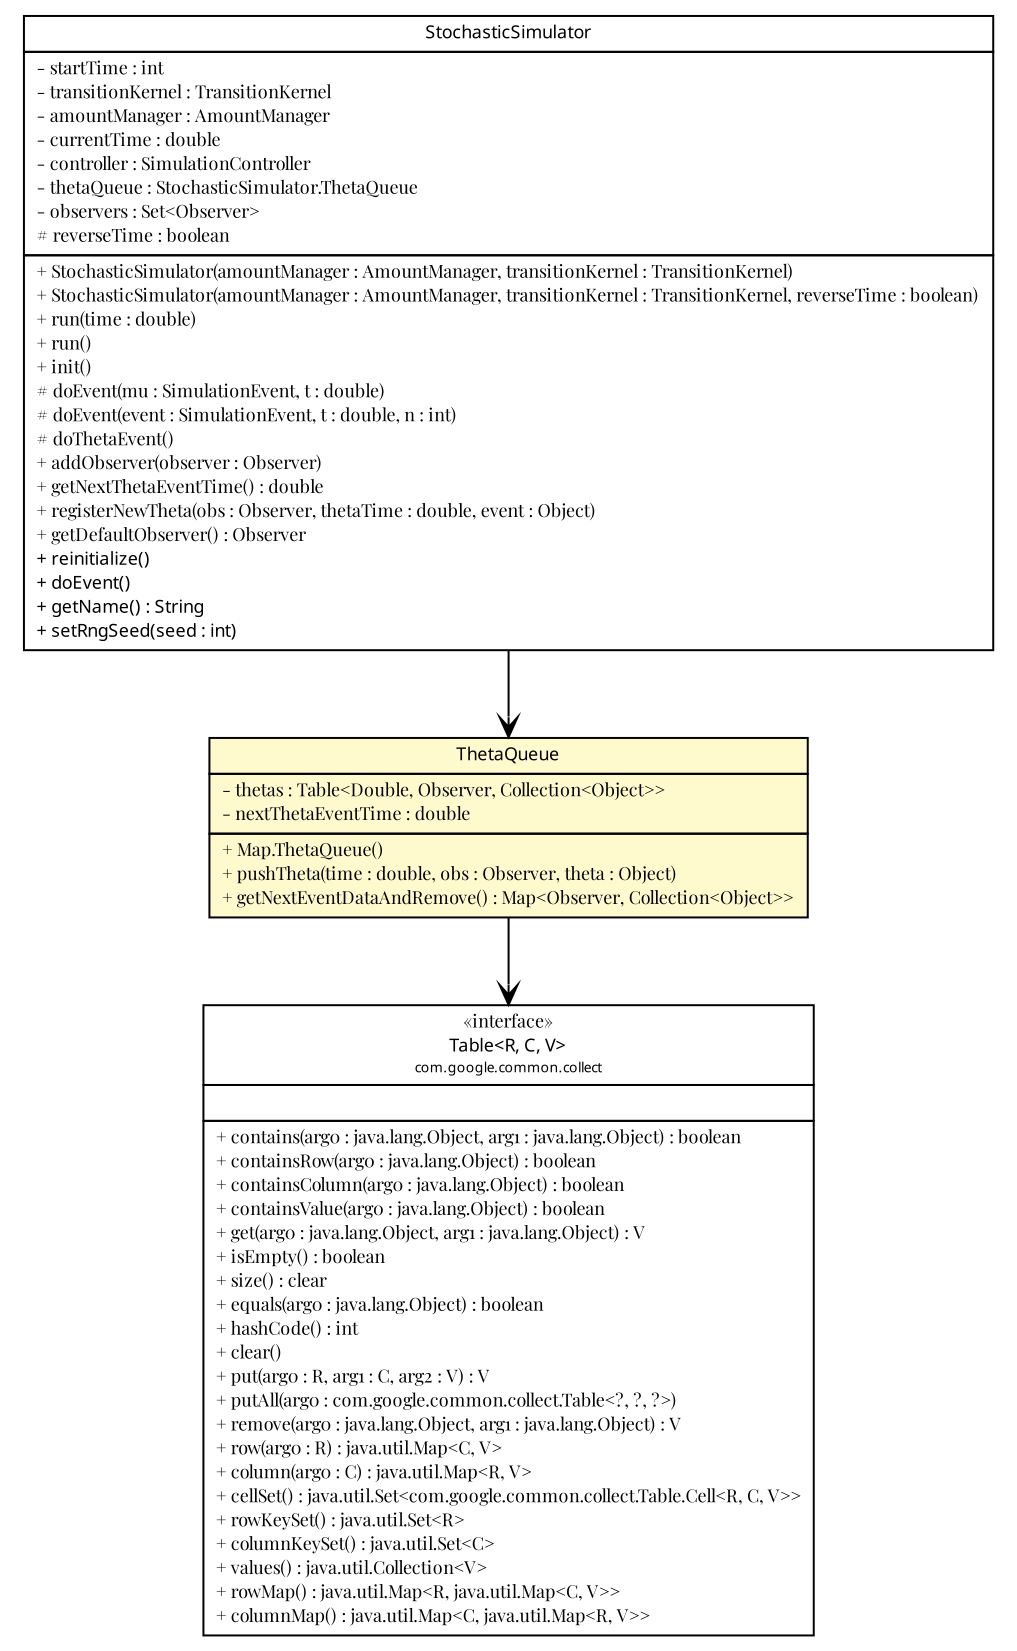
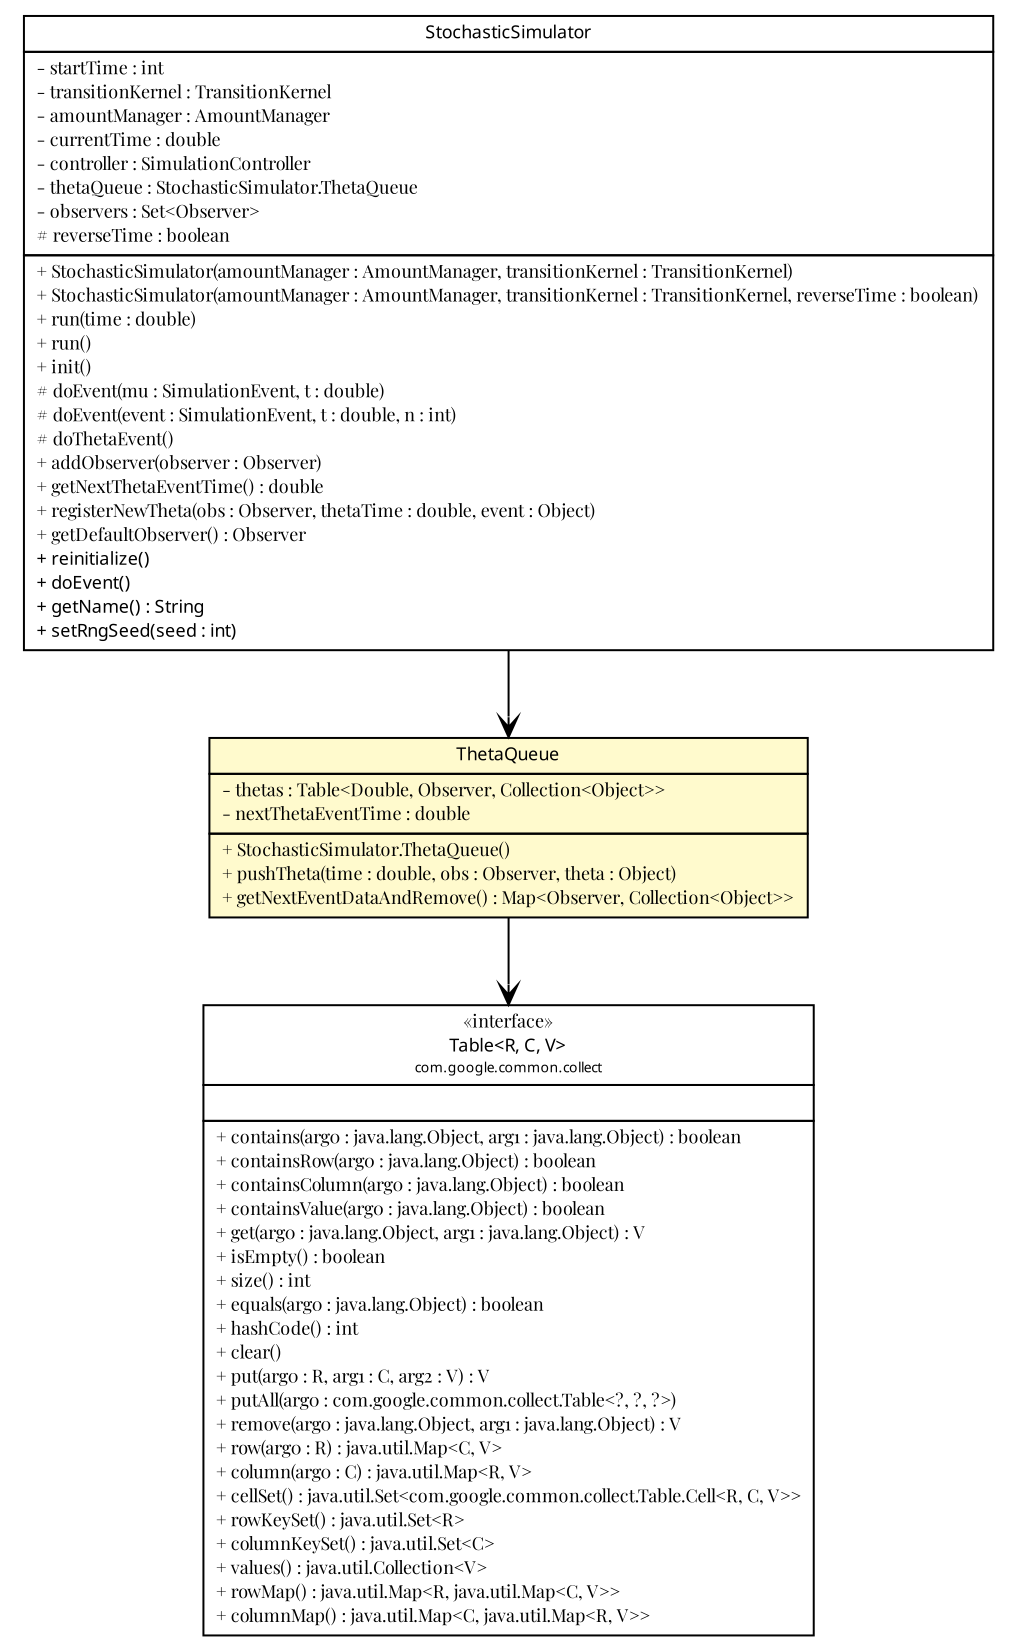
(303, 851) -> (367, 851)
(272, 1281) -> (263, 1281)
